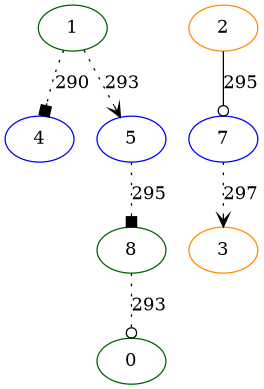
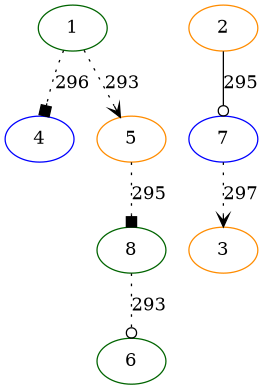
(73, 84) -> (73, 84)
(131, 139) -> (131, 139)
(131, 361) -> (131, 361)
